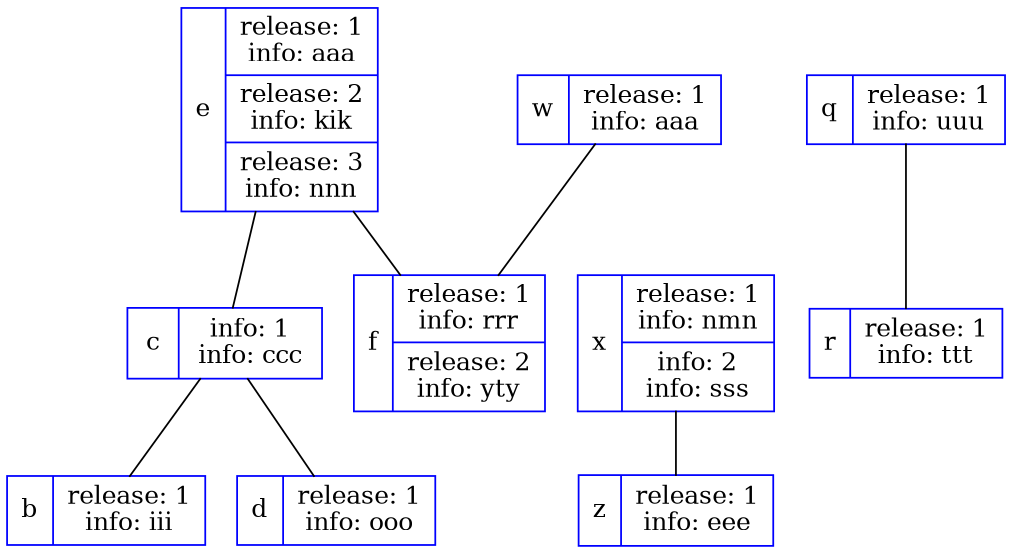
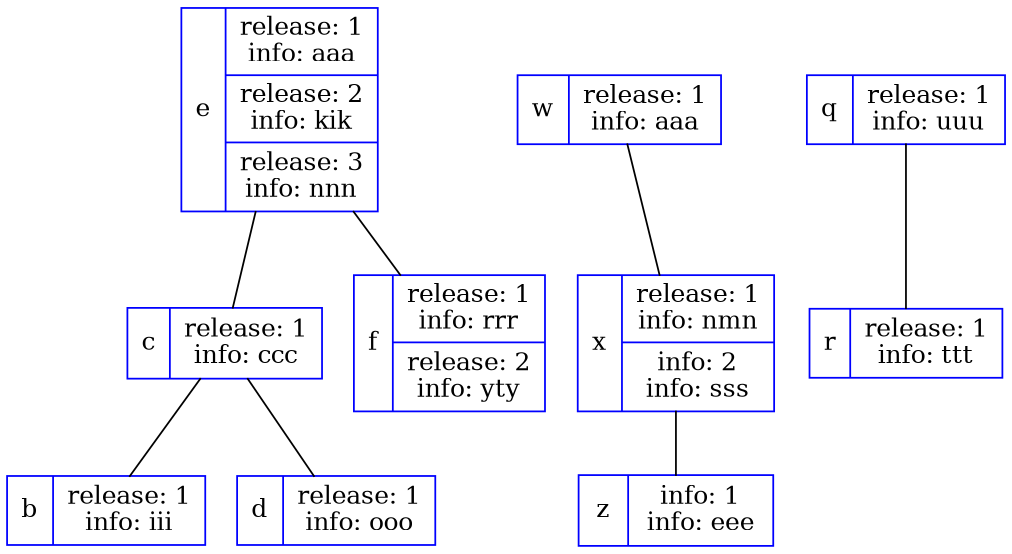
(547, 210) -> (643, 210)
(250, 329) -> (246, 329)
(697, 496) -> (701, 496)
